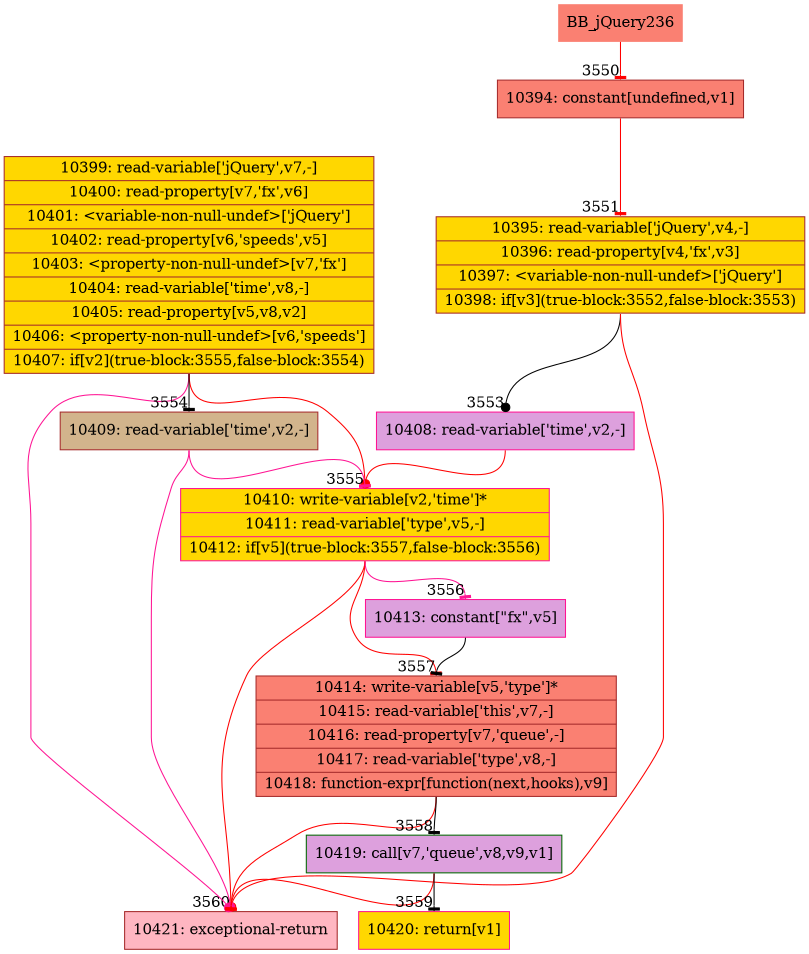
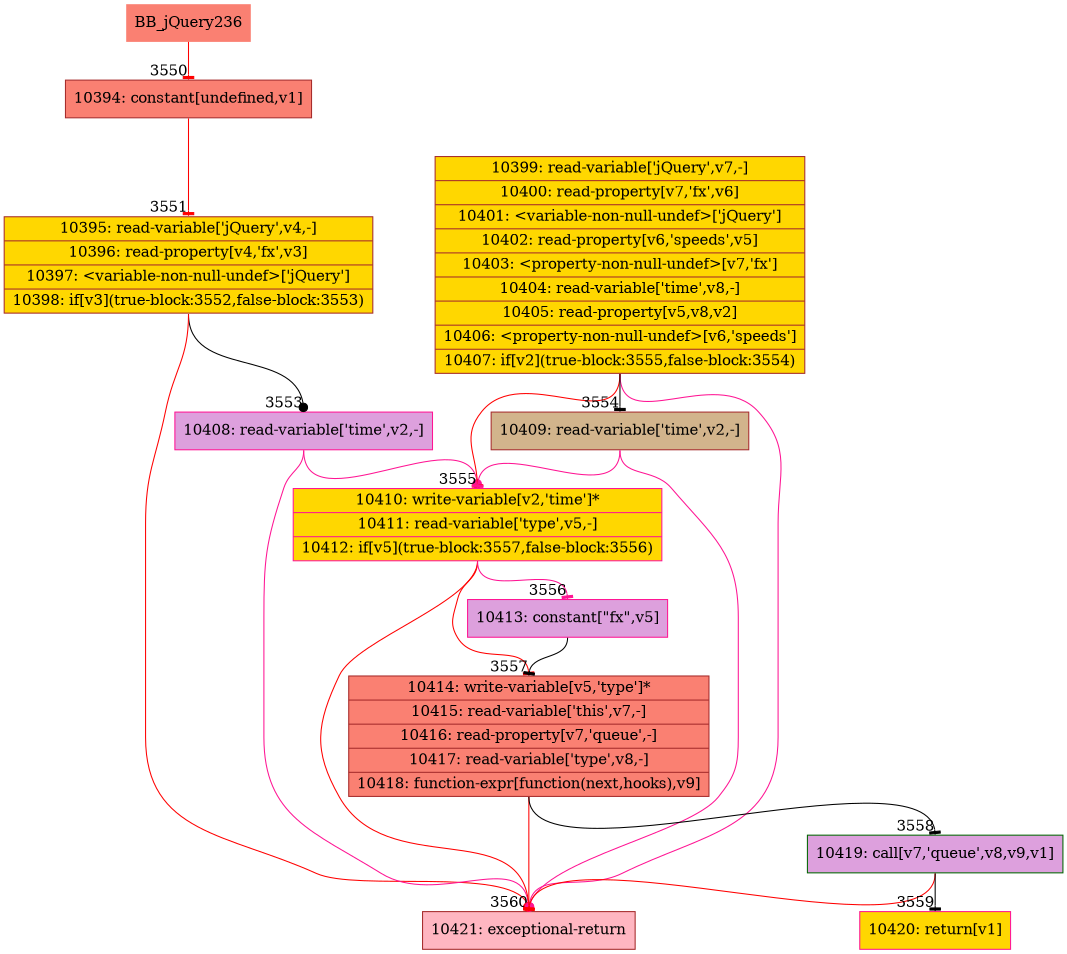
(439, 470) -> (387, 470)
none -> (267, 766)
